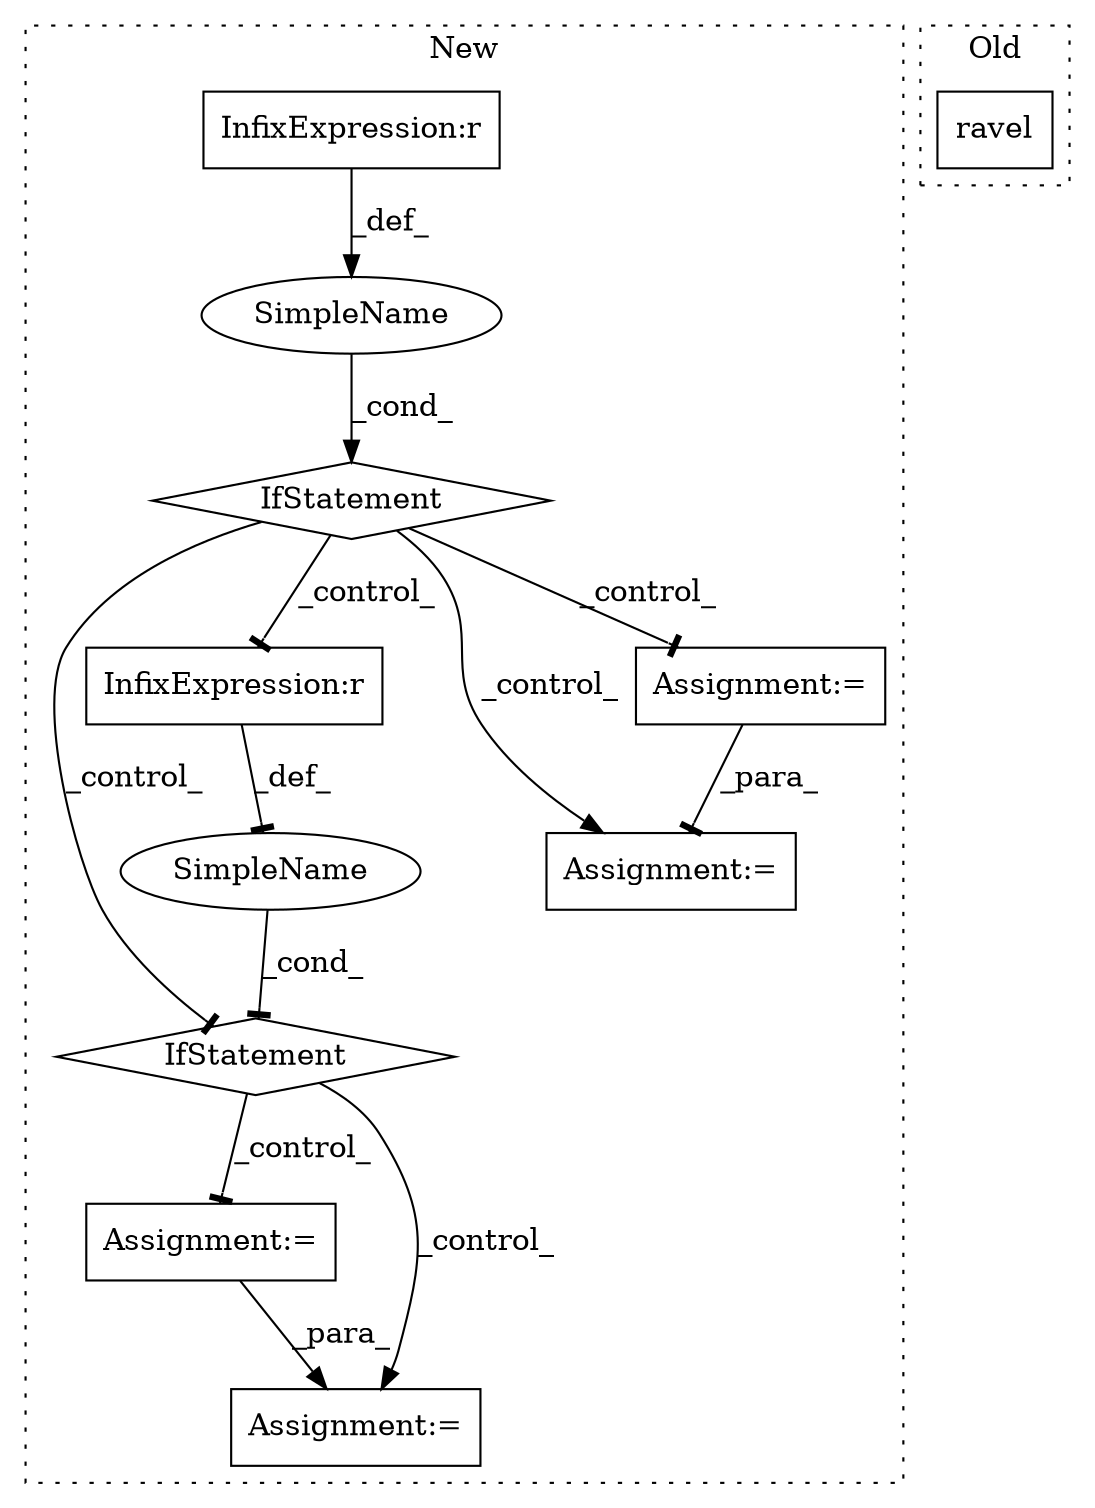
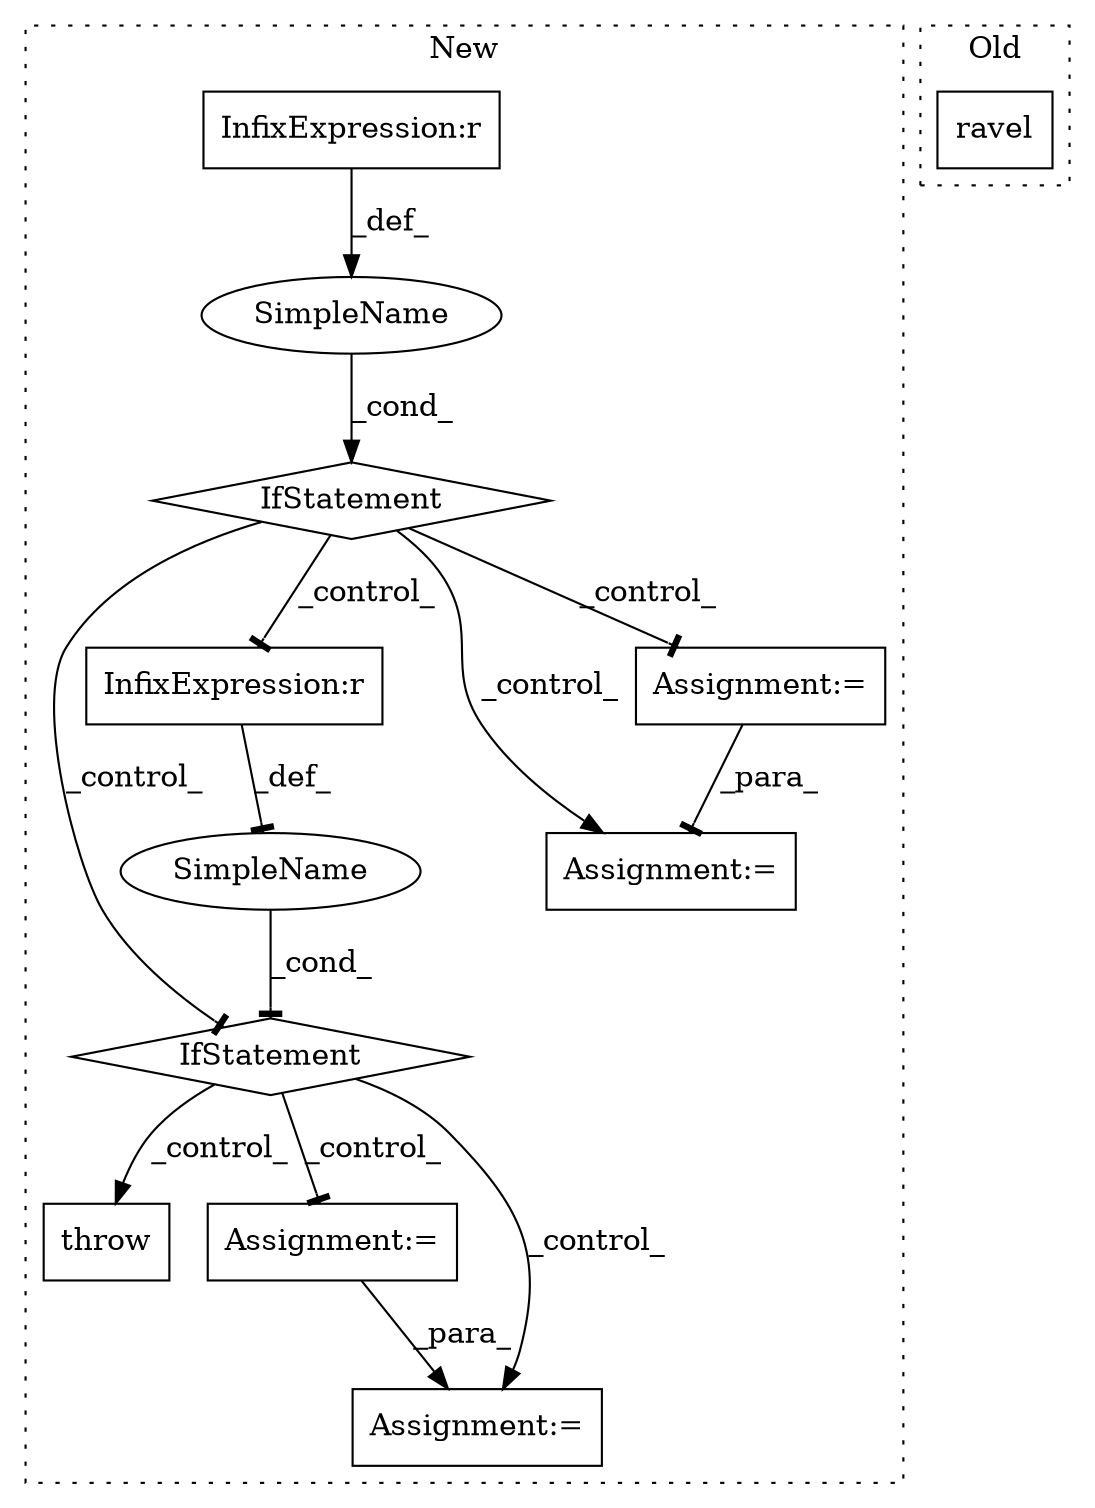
none -> (107, 1242)
